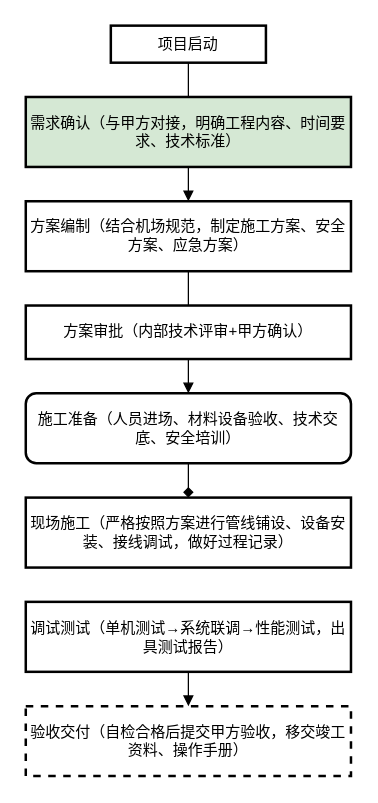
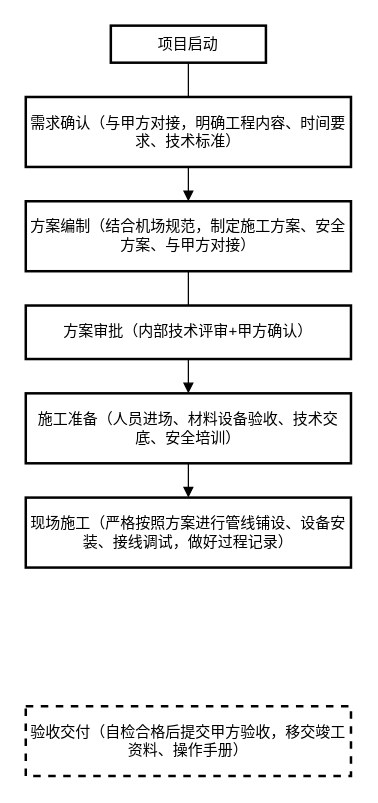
(188, 132) -> (188, 132)
(188, 236) -> (188, 236)
(188, 428) -> (188, 428)
(188, 486) -> (188, 486)
(188, 636) -> none
(188, 683) -> none
